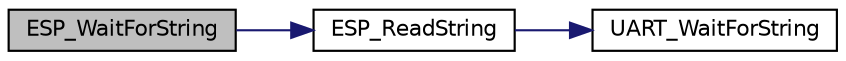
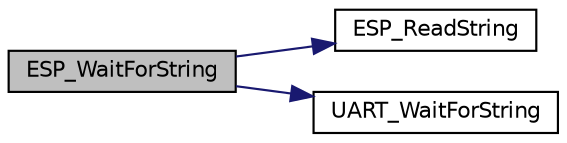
(542, 30) -> (264, 90)
